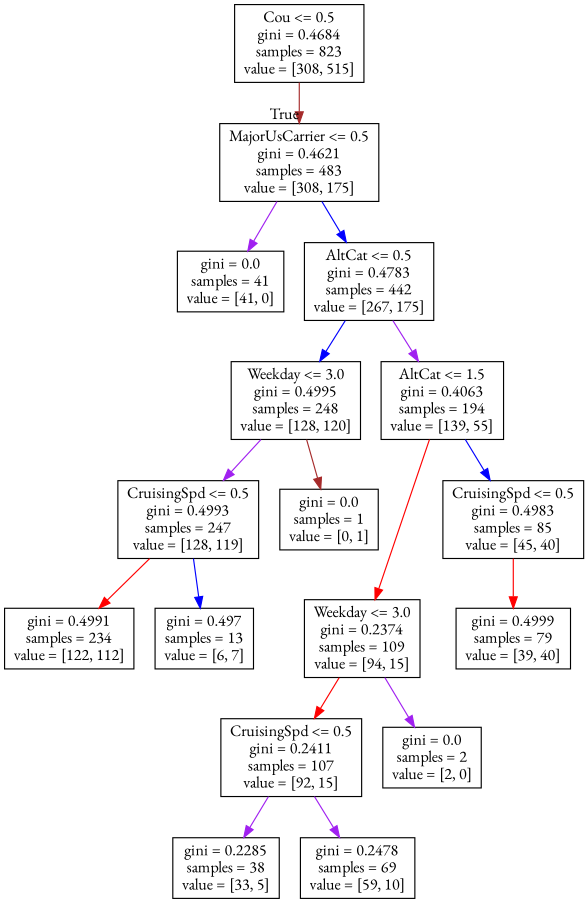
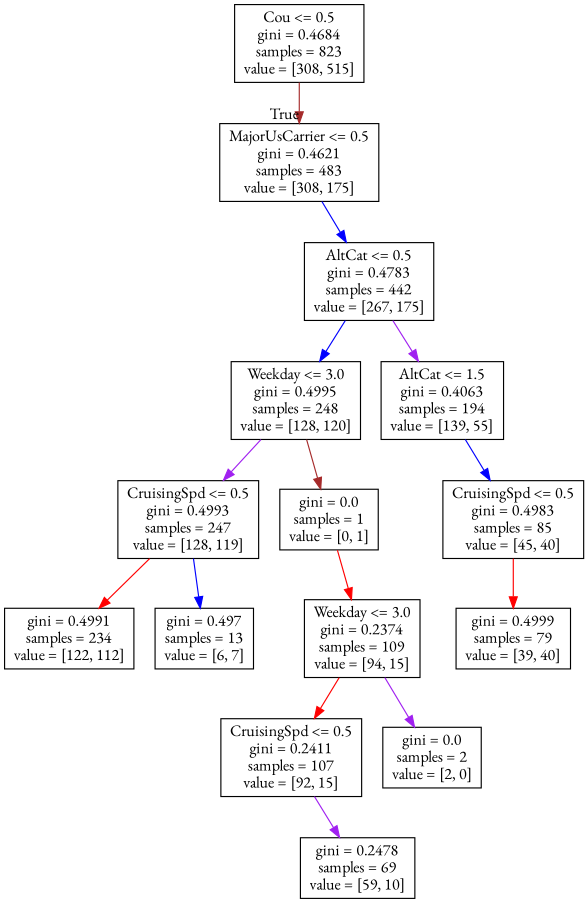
(231, 282) -> none
(404, 514) -> (343, 569)
(226, 868) -> none
